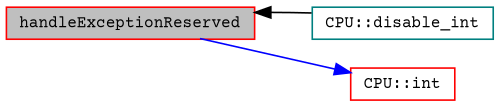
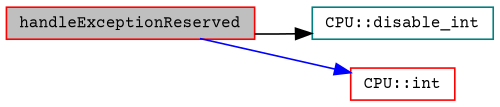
(291, 13) -> (275, 34)
